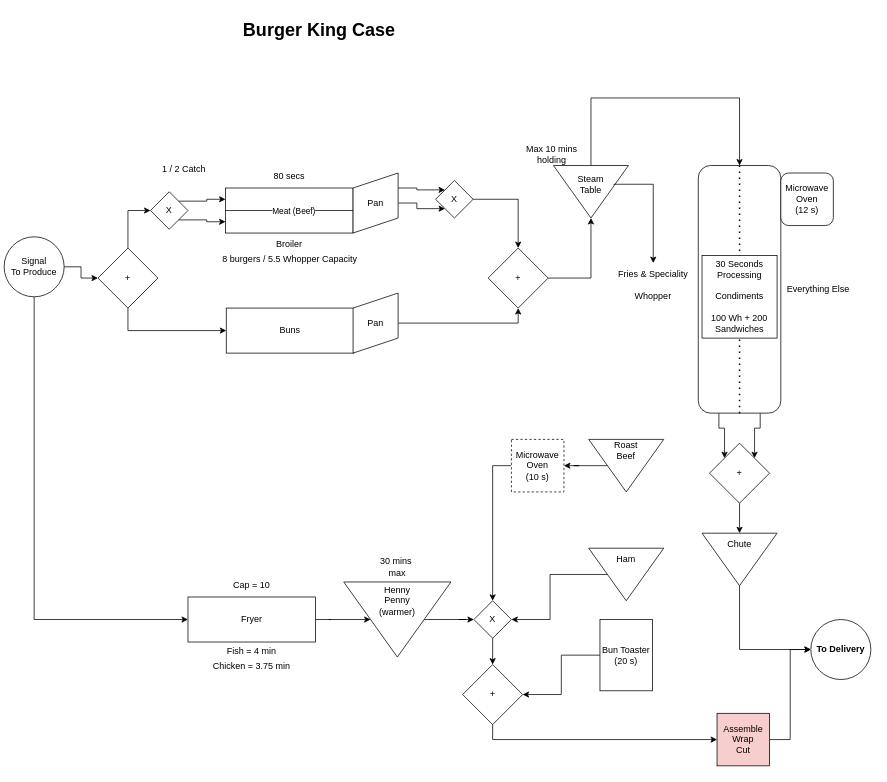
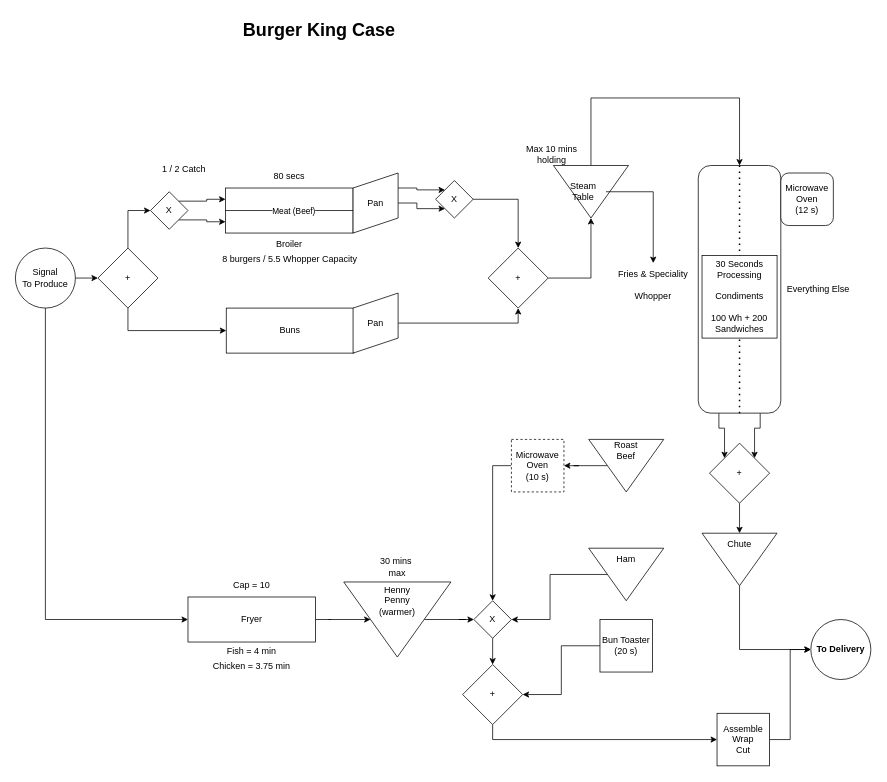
(591, 184) -> (583, 192)
(34, 267) -> (45, 278)
(626, 655) -> (626, 645)
(743, 739) -> (743, 739)
